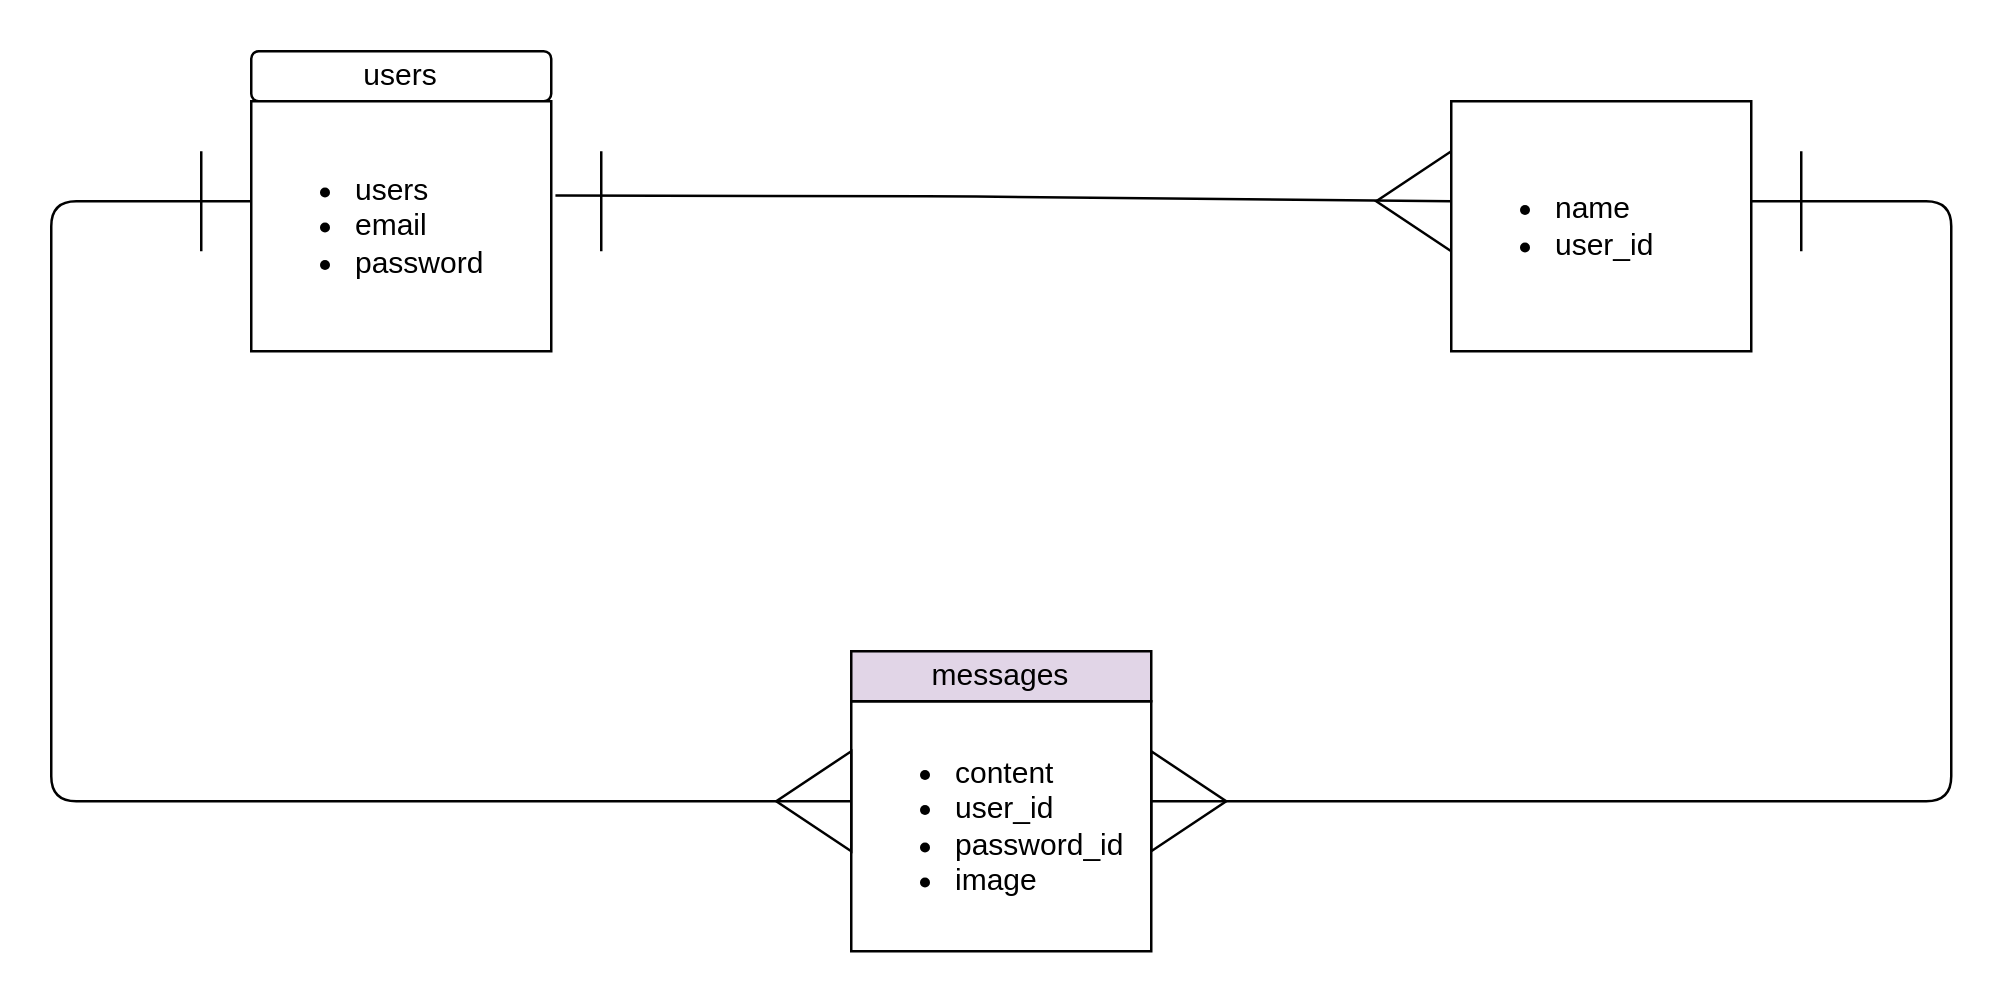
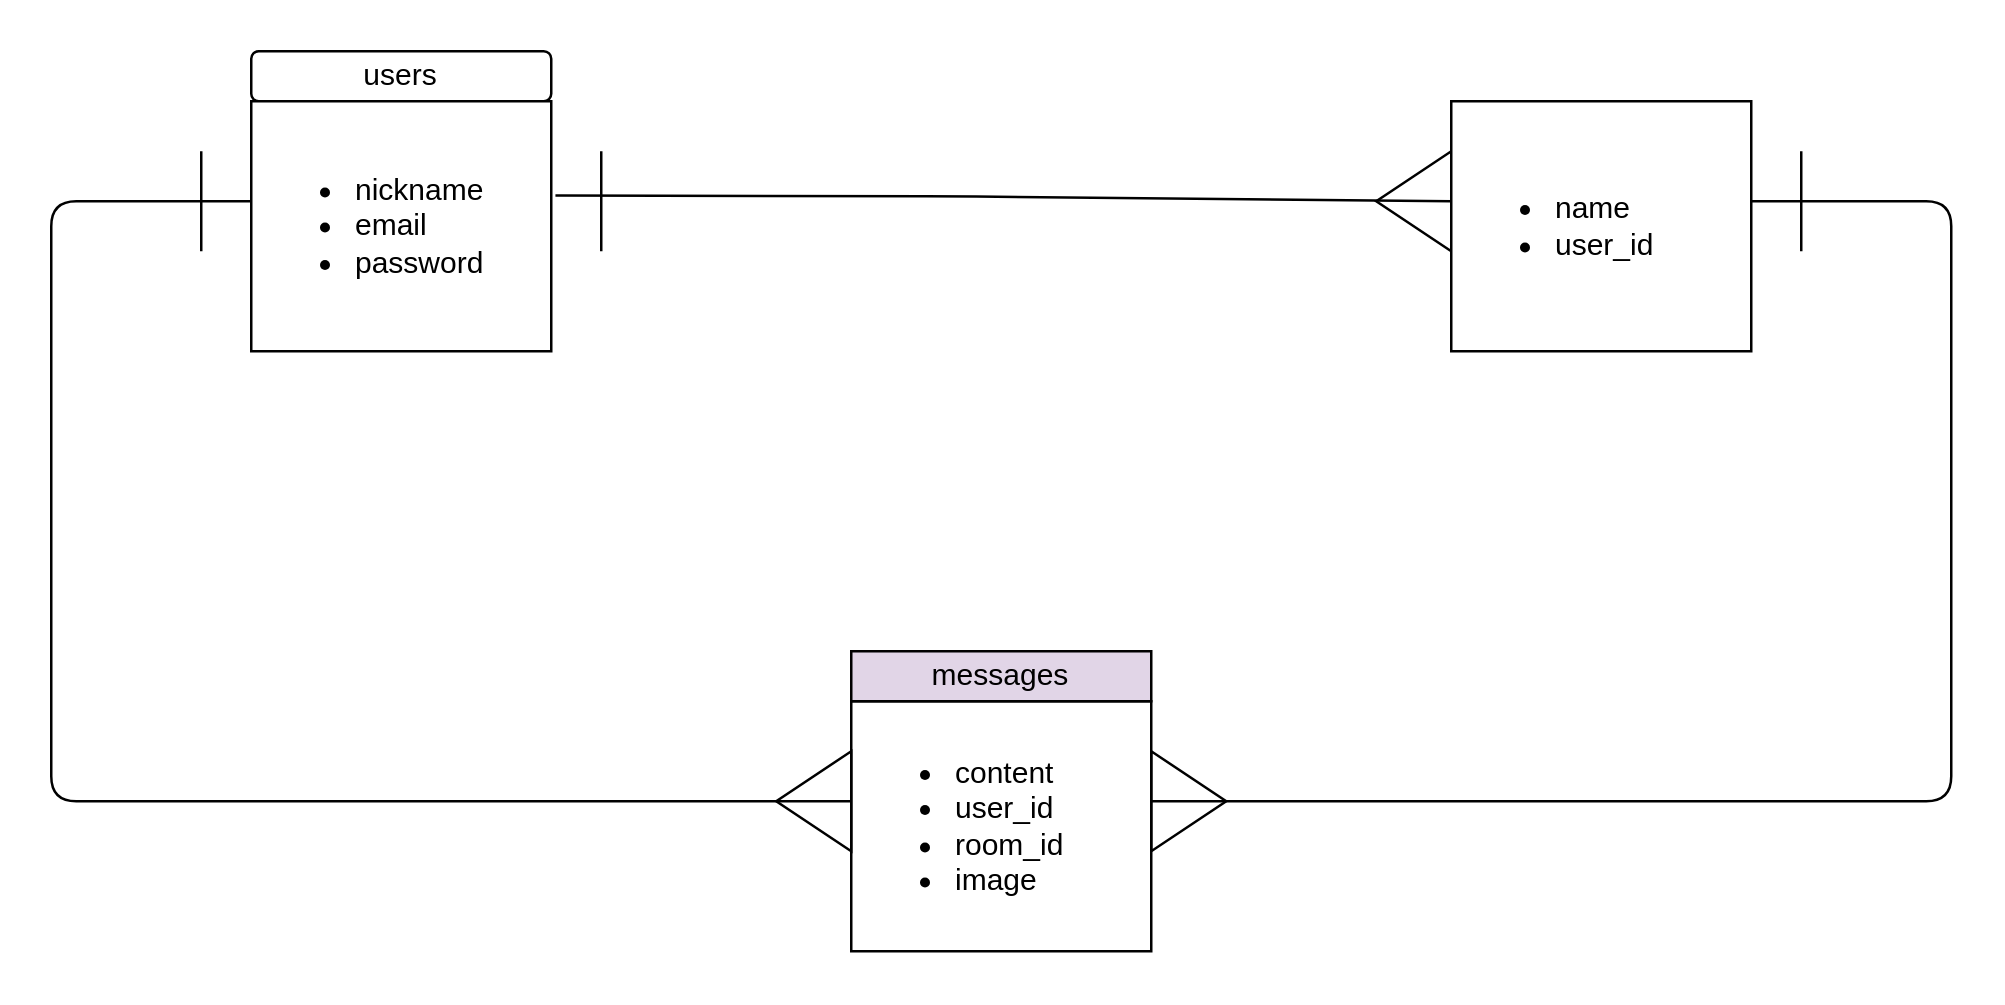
(323, 226) -> (323, 226)
(945, 826) -> (915, 826)
